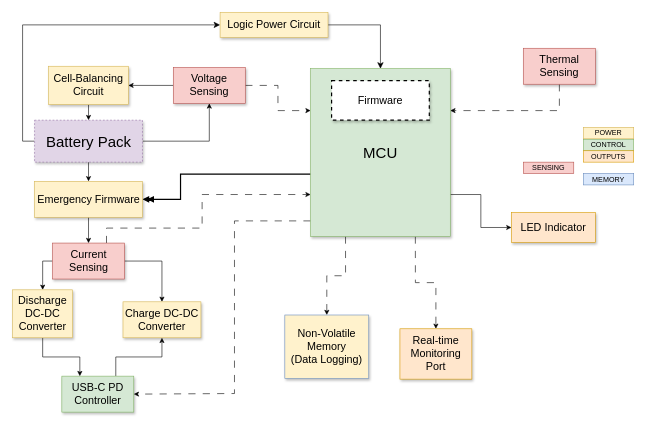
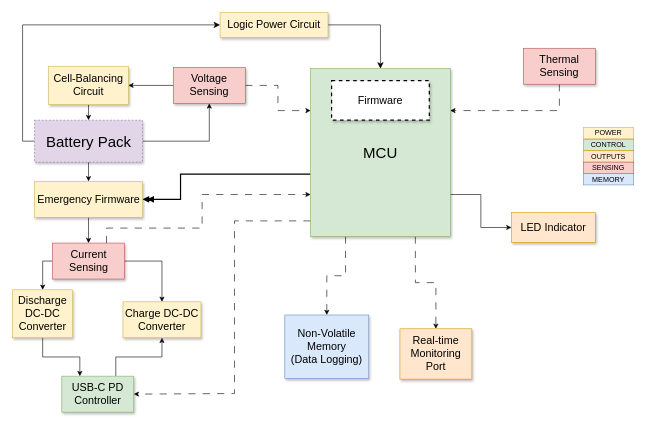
(549, 168) -> (609, 168)
(327, 347) -> (327, 347)
